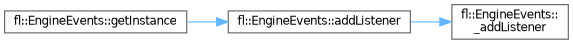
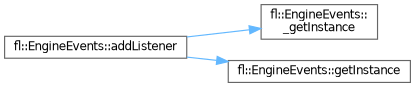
(202, 22) -> (202, 59)
(510, 22) -> (319, 22)
